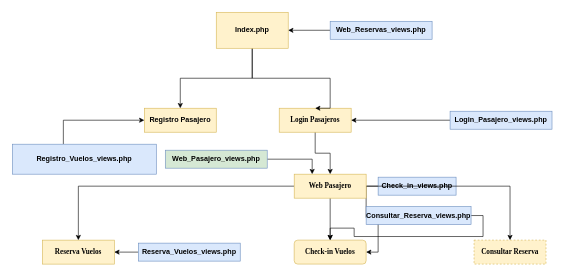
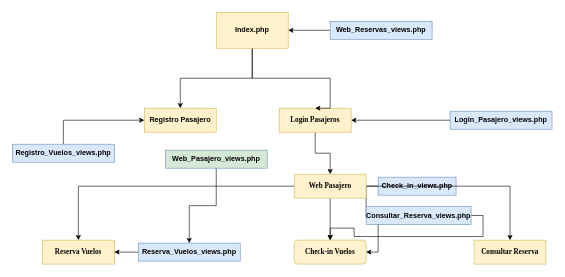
(84, 159) -> (63, 153)
(312, 168) -> (204, 206)
(510, 252) -> (510, 252)
